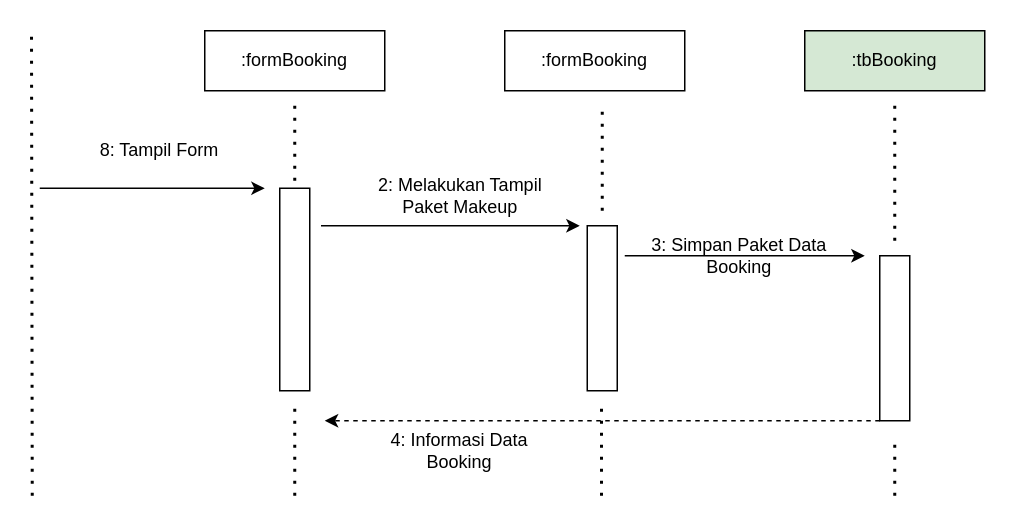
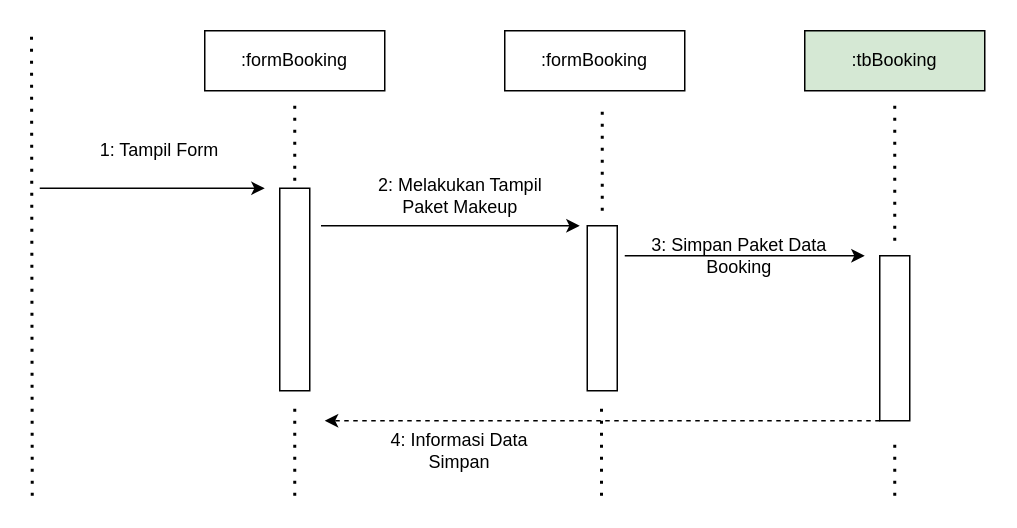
(160, 151) -> (160, 151)
(460, 451) -> (460, 451)
